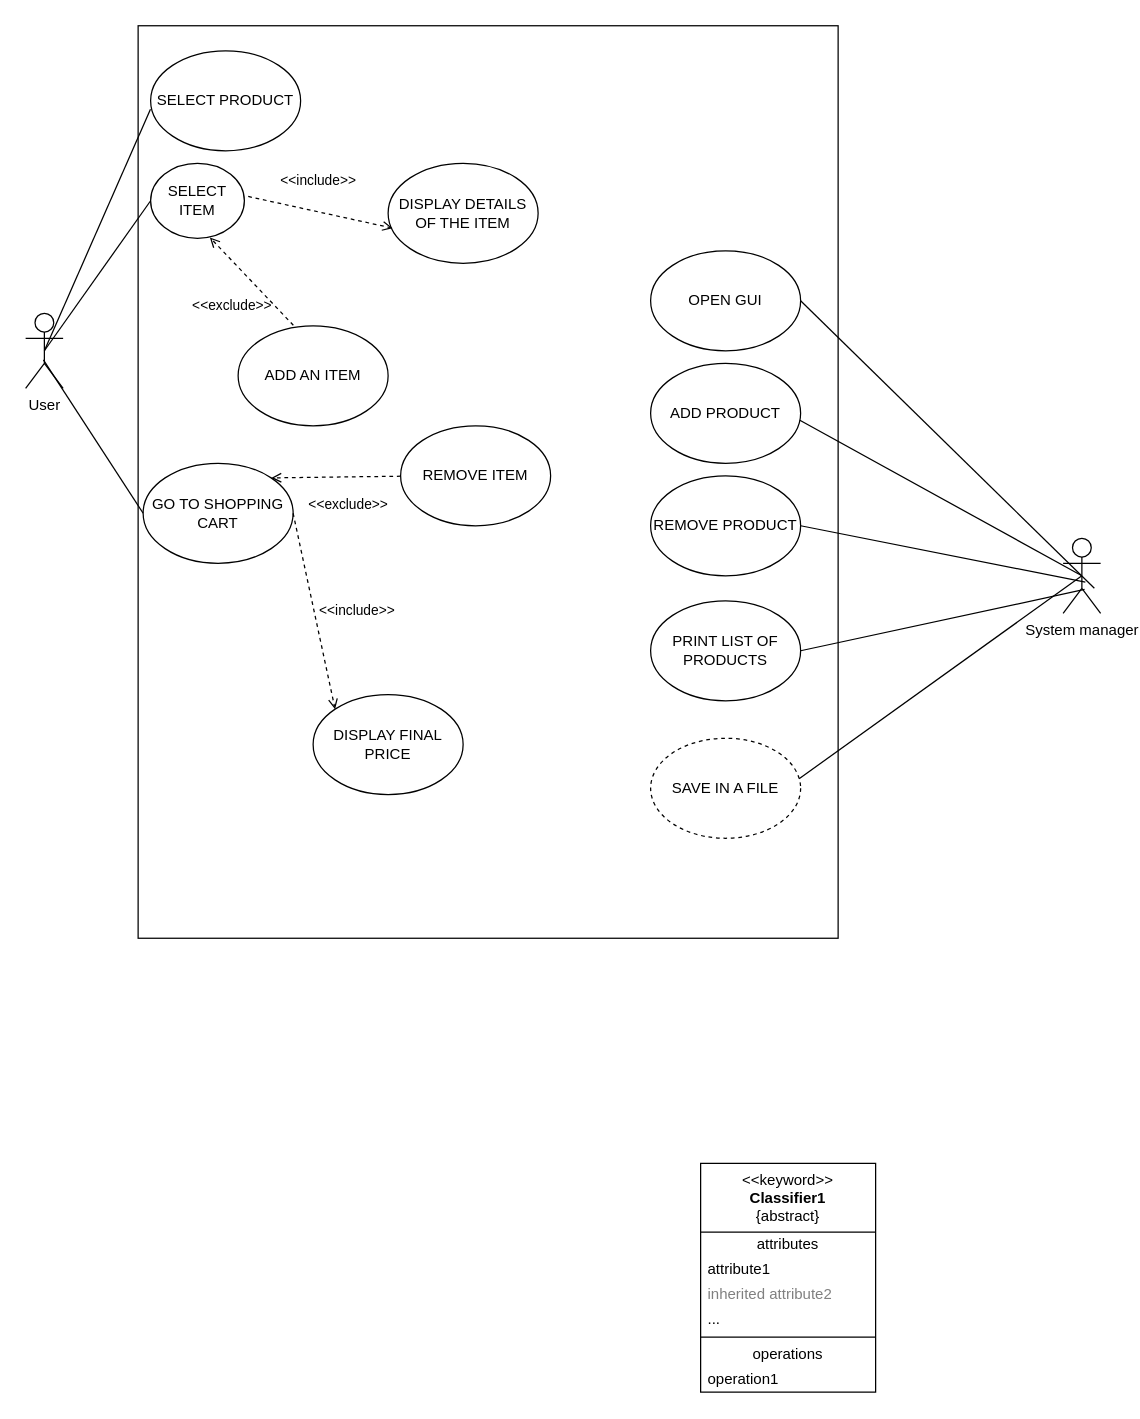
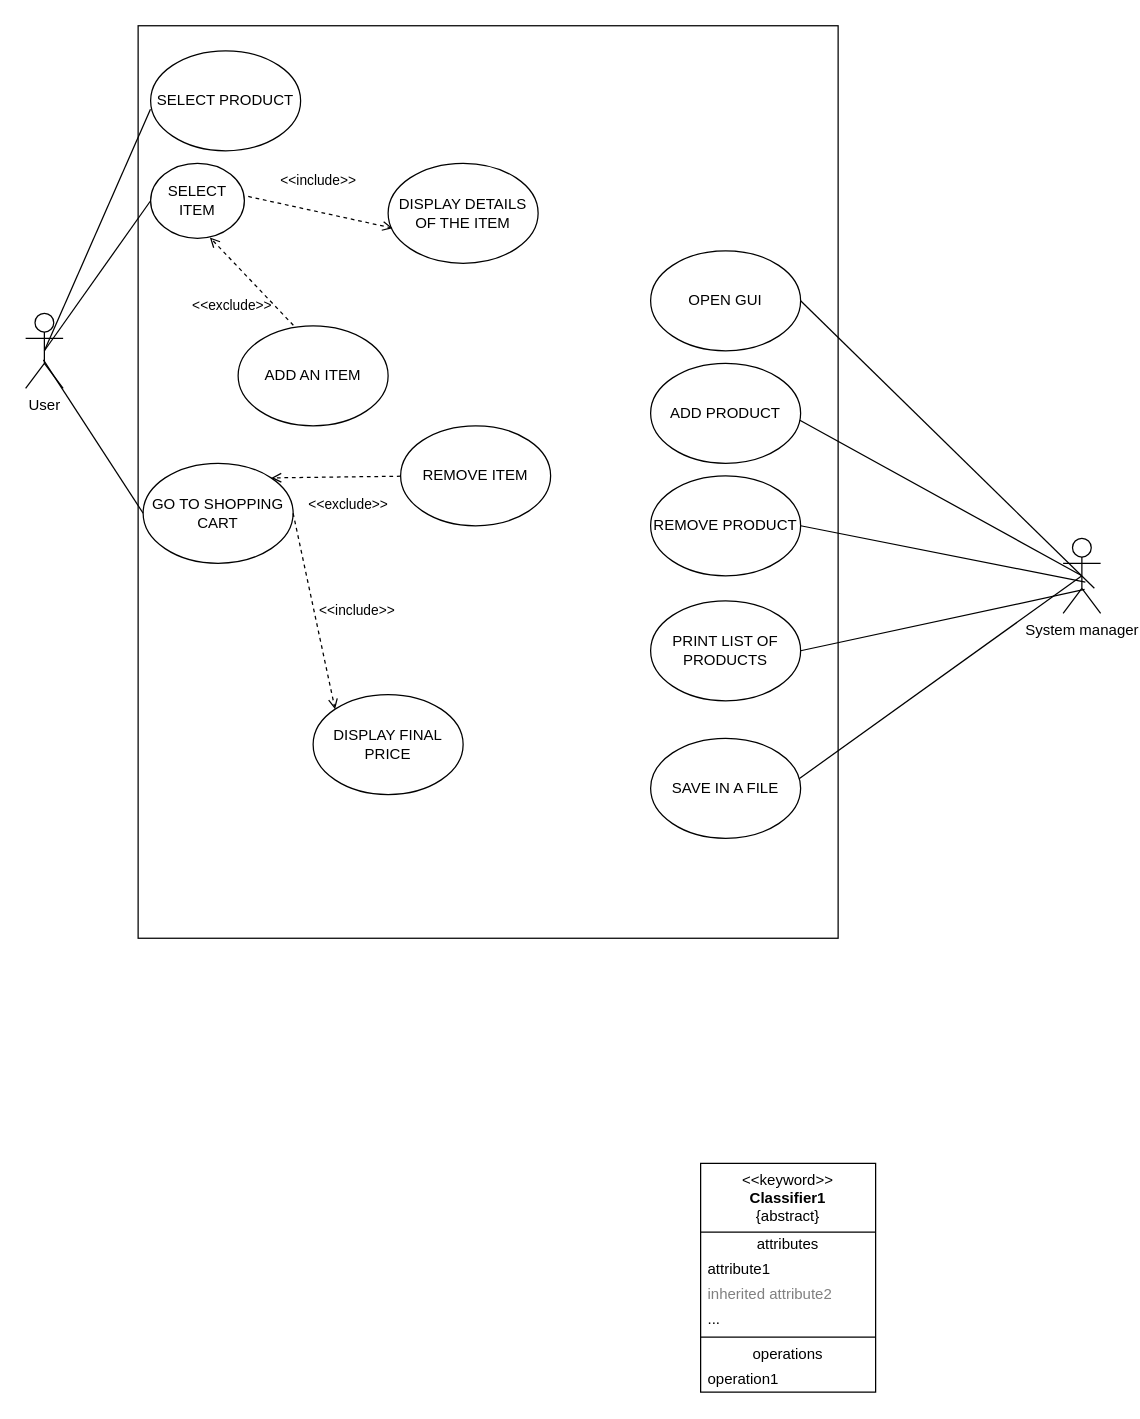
(726, 788) -> (726, 788)
